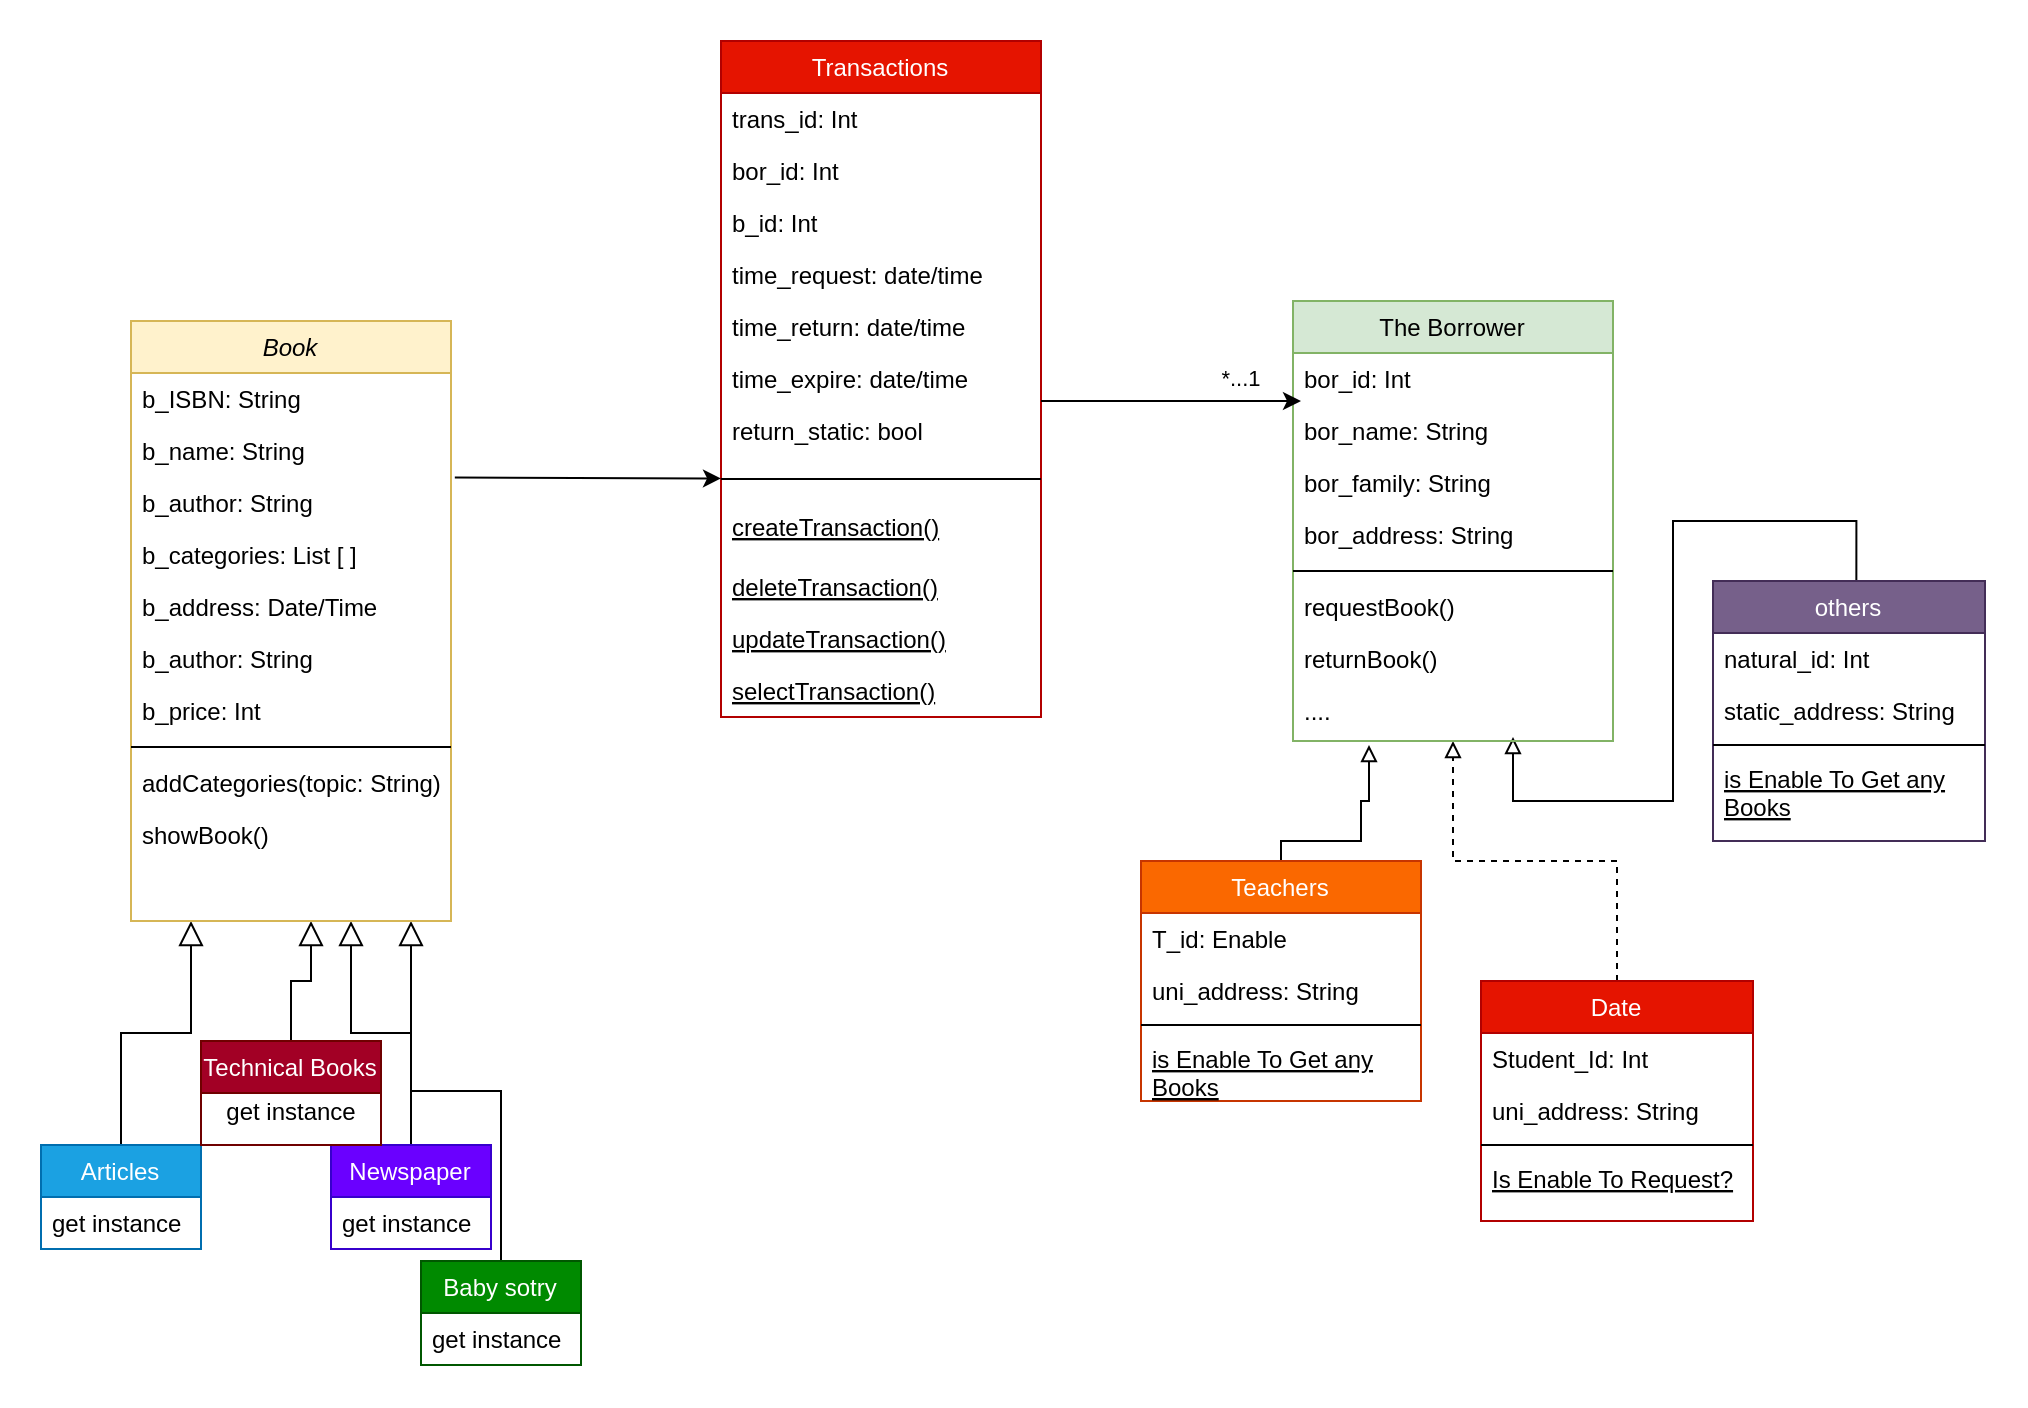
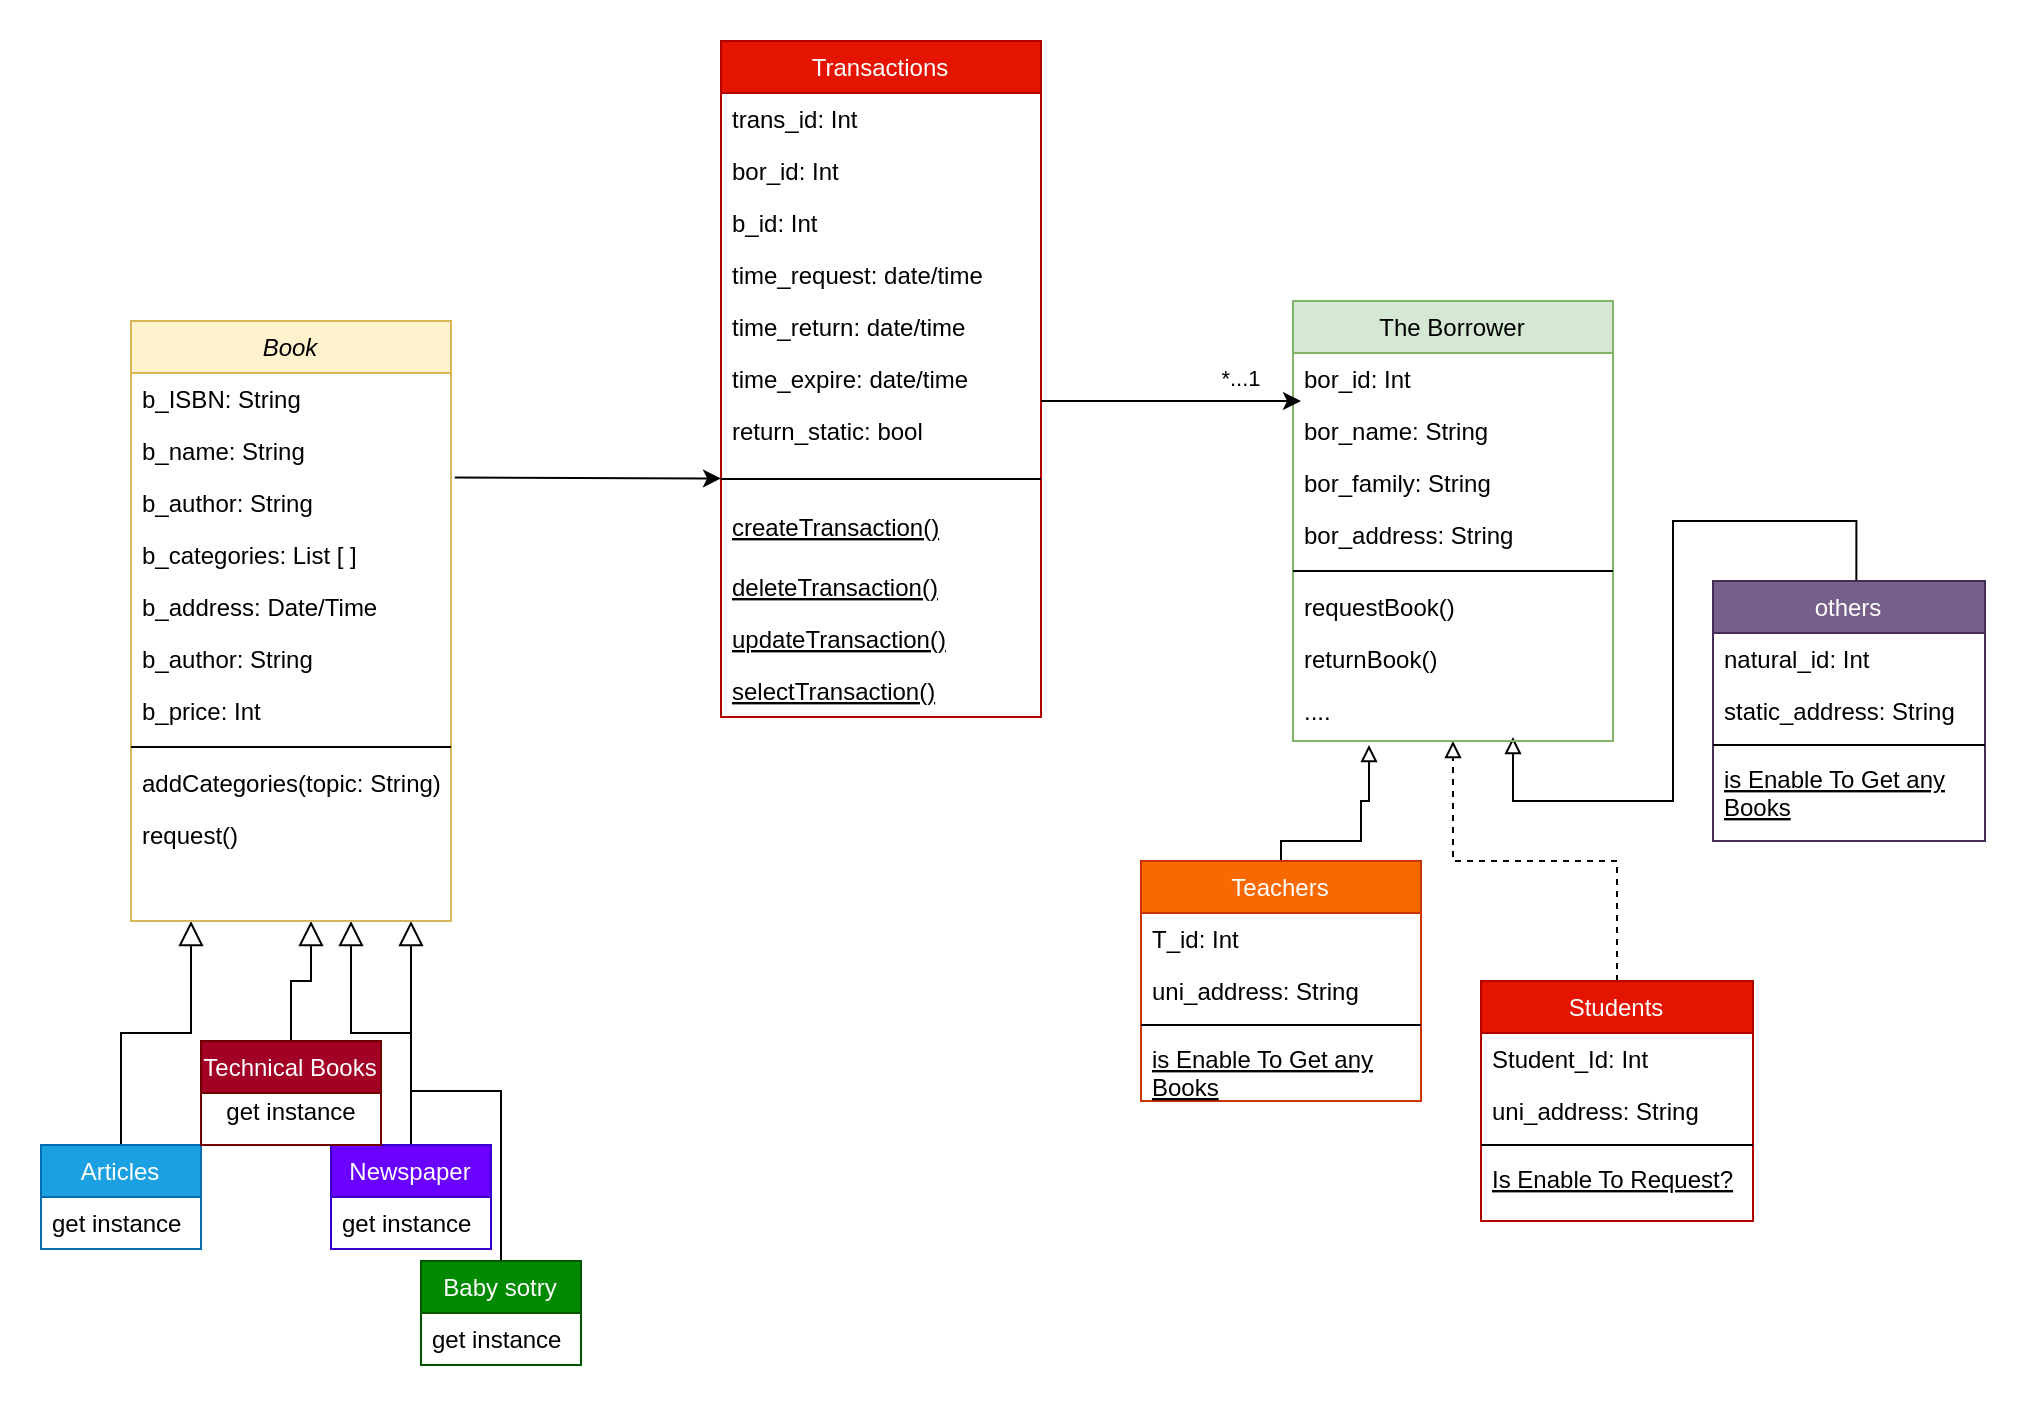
(209, 836) -> (202, 836)
(1220, 940) -> (1203, 940)
(1616, 1008) -> (1616, 1008)
